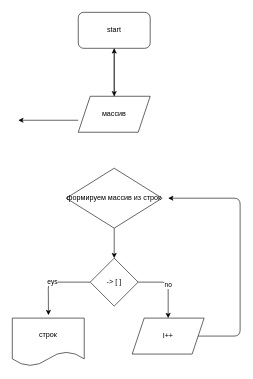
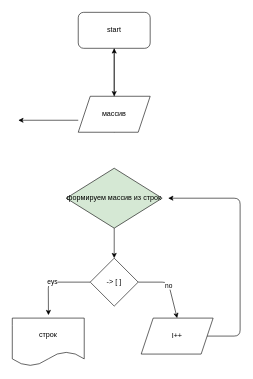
(114, 198) -> (114, 198)
(168, 336) -> (177, 336)
